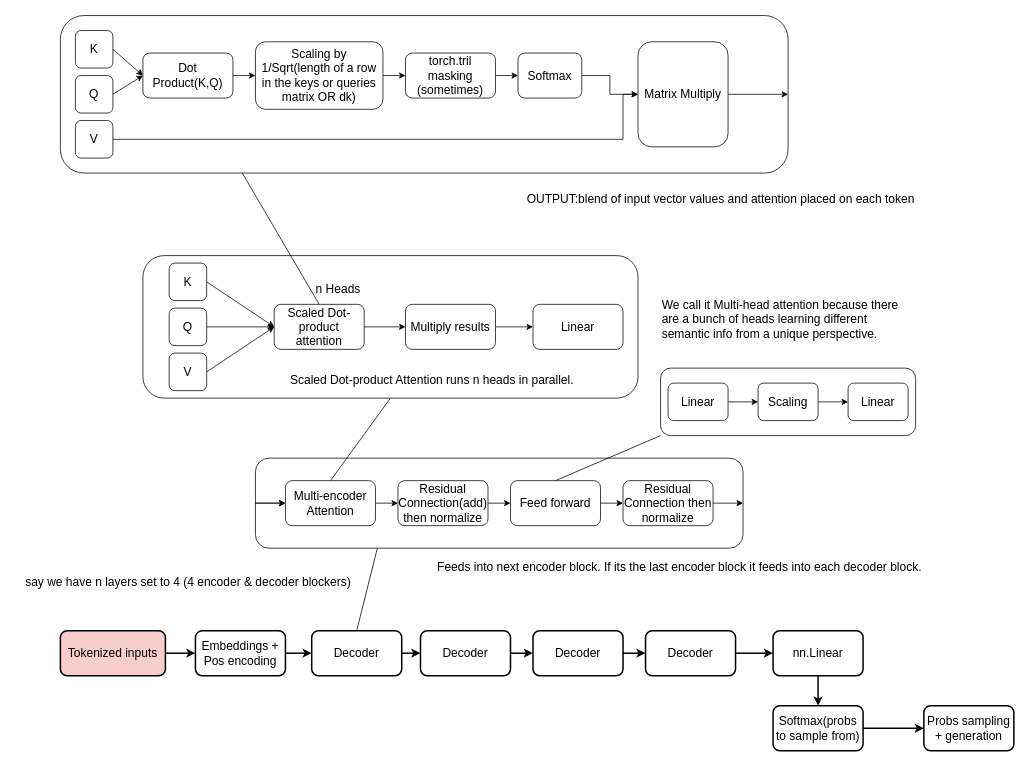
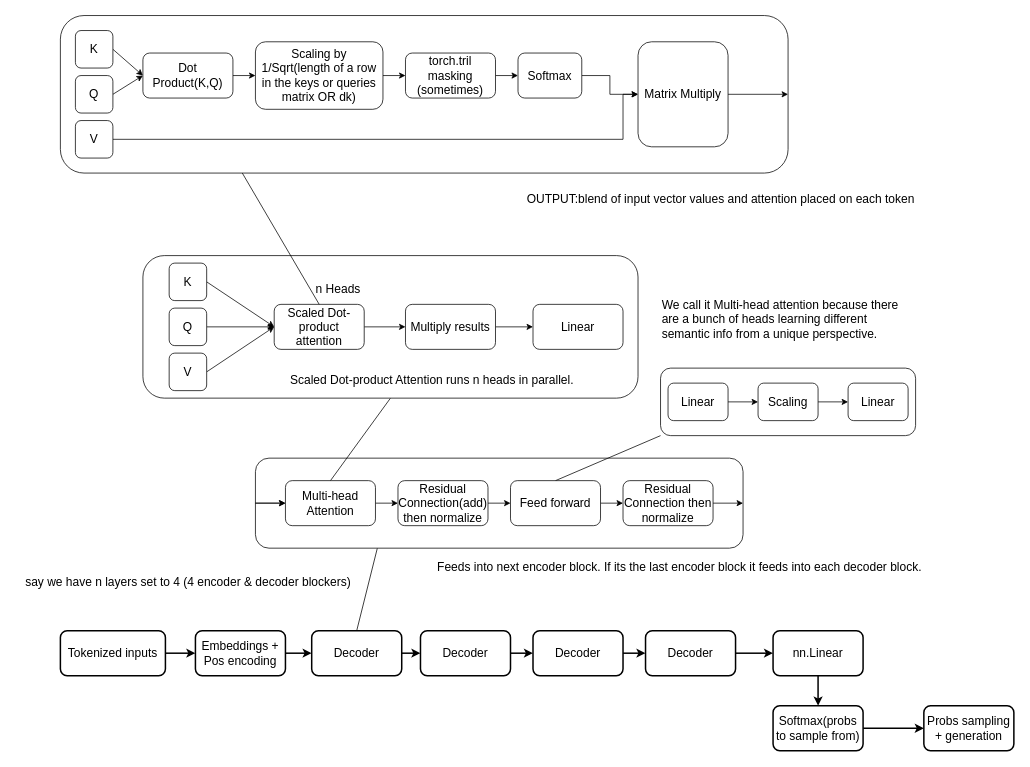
(330, 503) -> (330, 503)
(113, 653) -> (113, 653)
